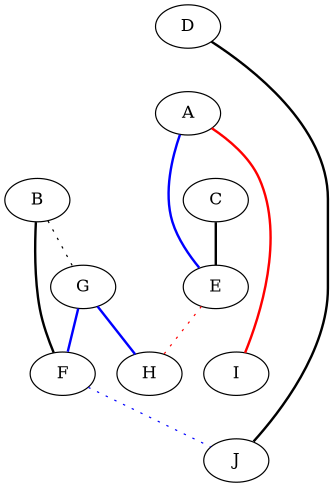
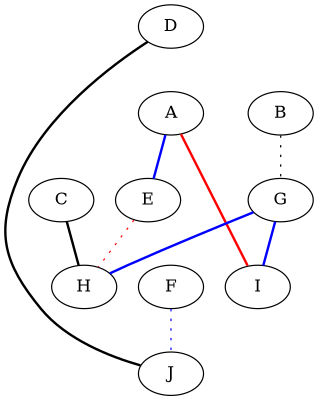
(216, 244) -> (73, 244)
(37, 289) -> none
(73, 330) -> (269, 244)
